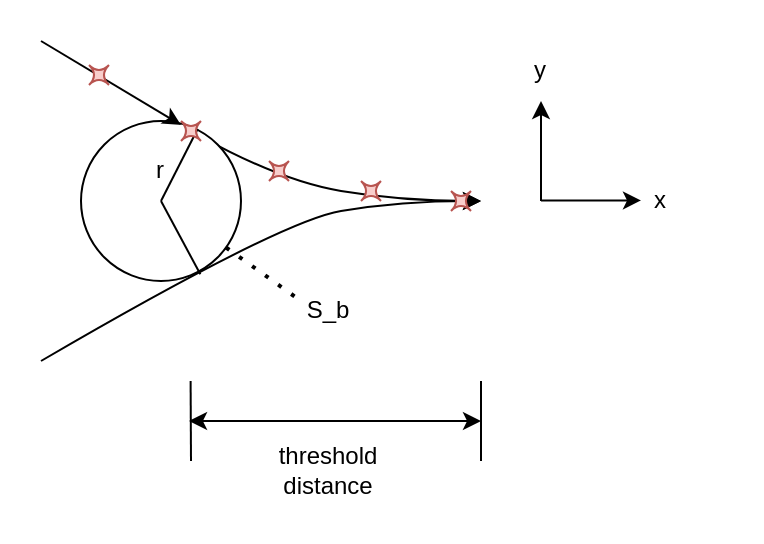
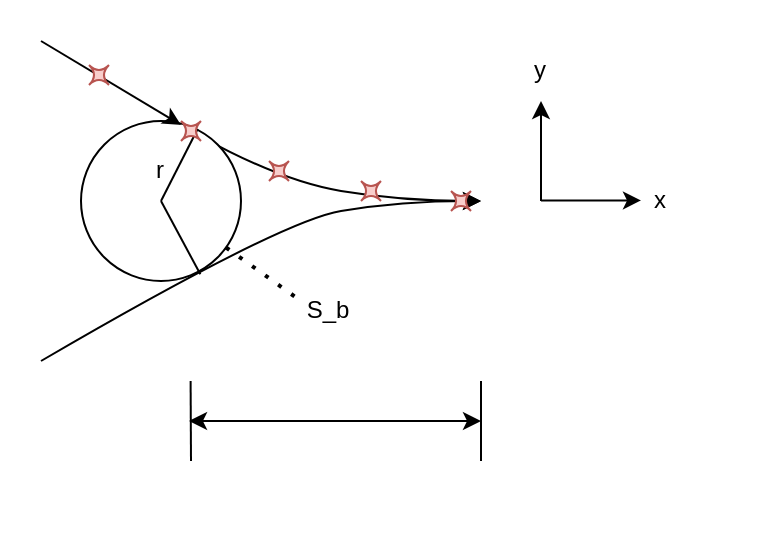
(329, 471) -> none
